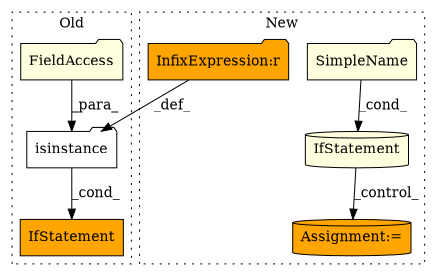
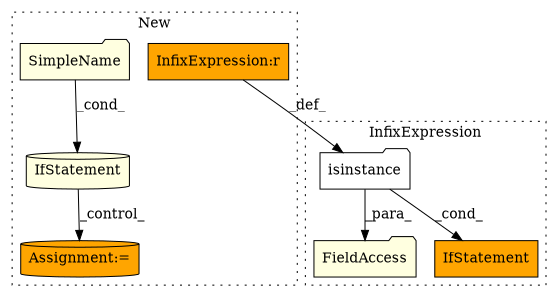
(72, 24) -> (426, 133)
(218, 62) -> (218, 62)
(72, 101) -> (365, 210)
